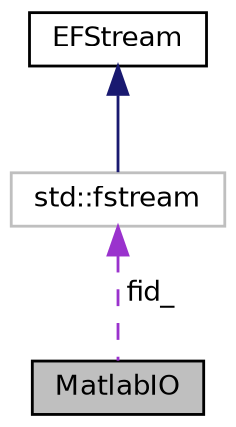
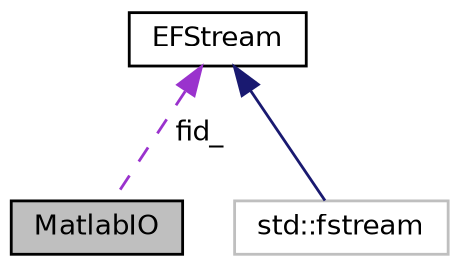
(118, 308) -> (149, 146)
